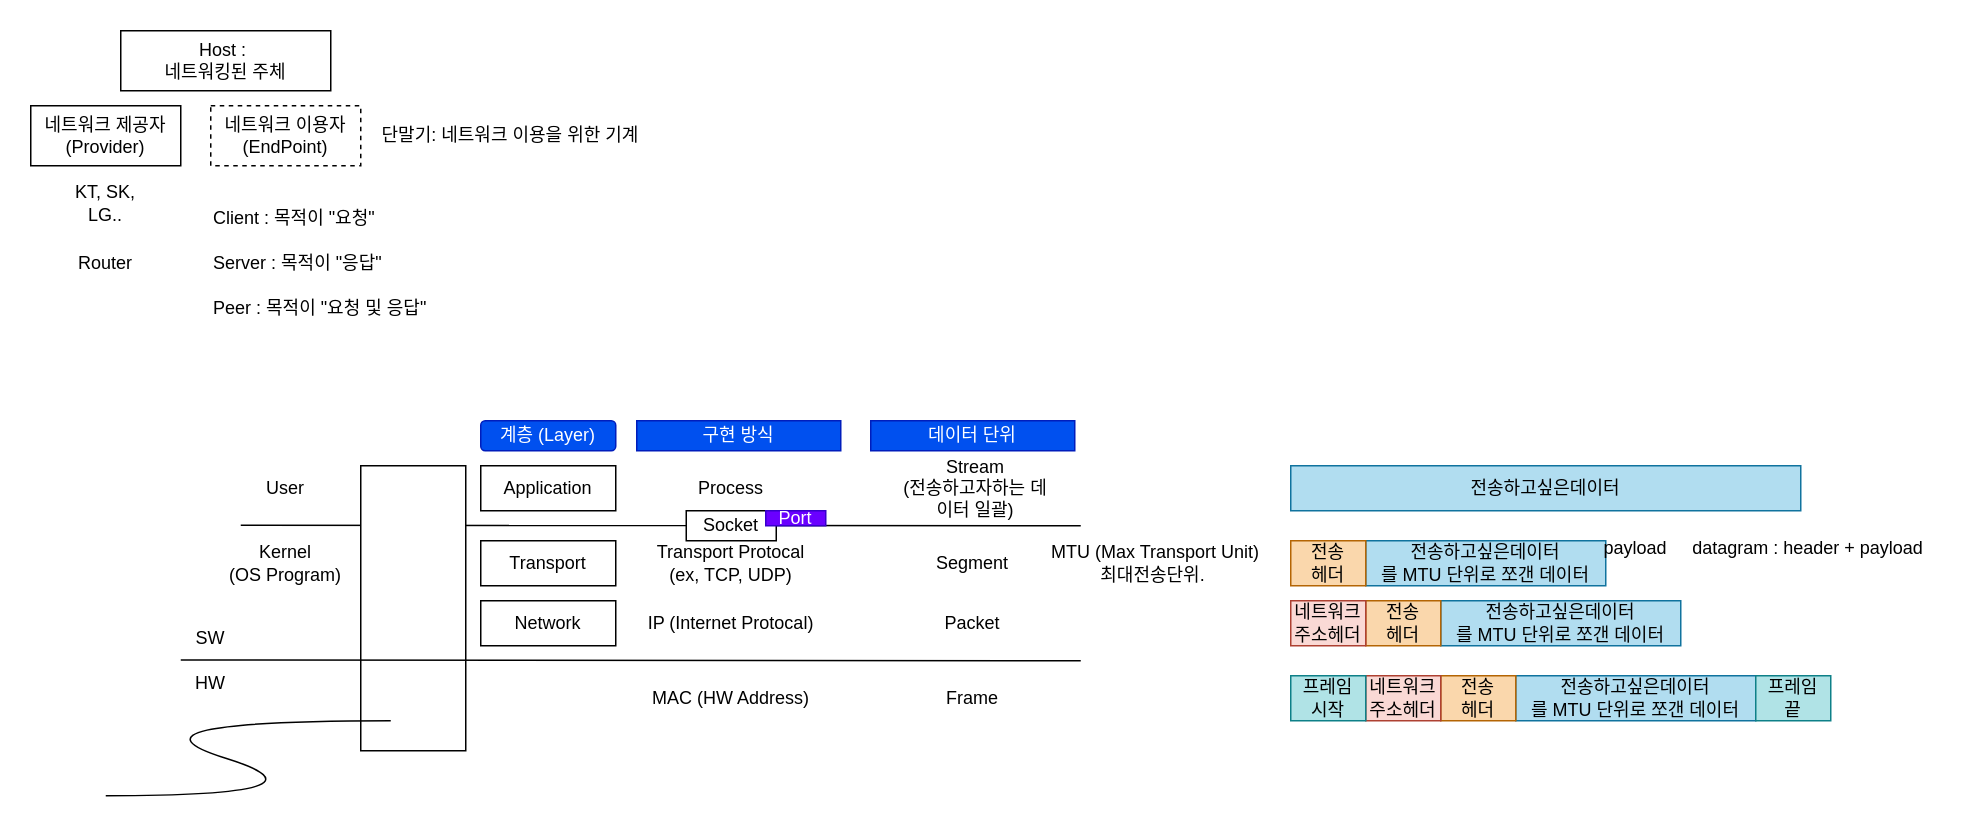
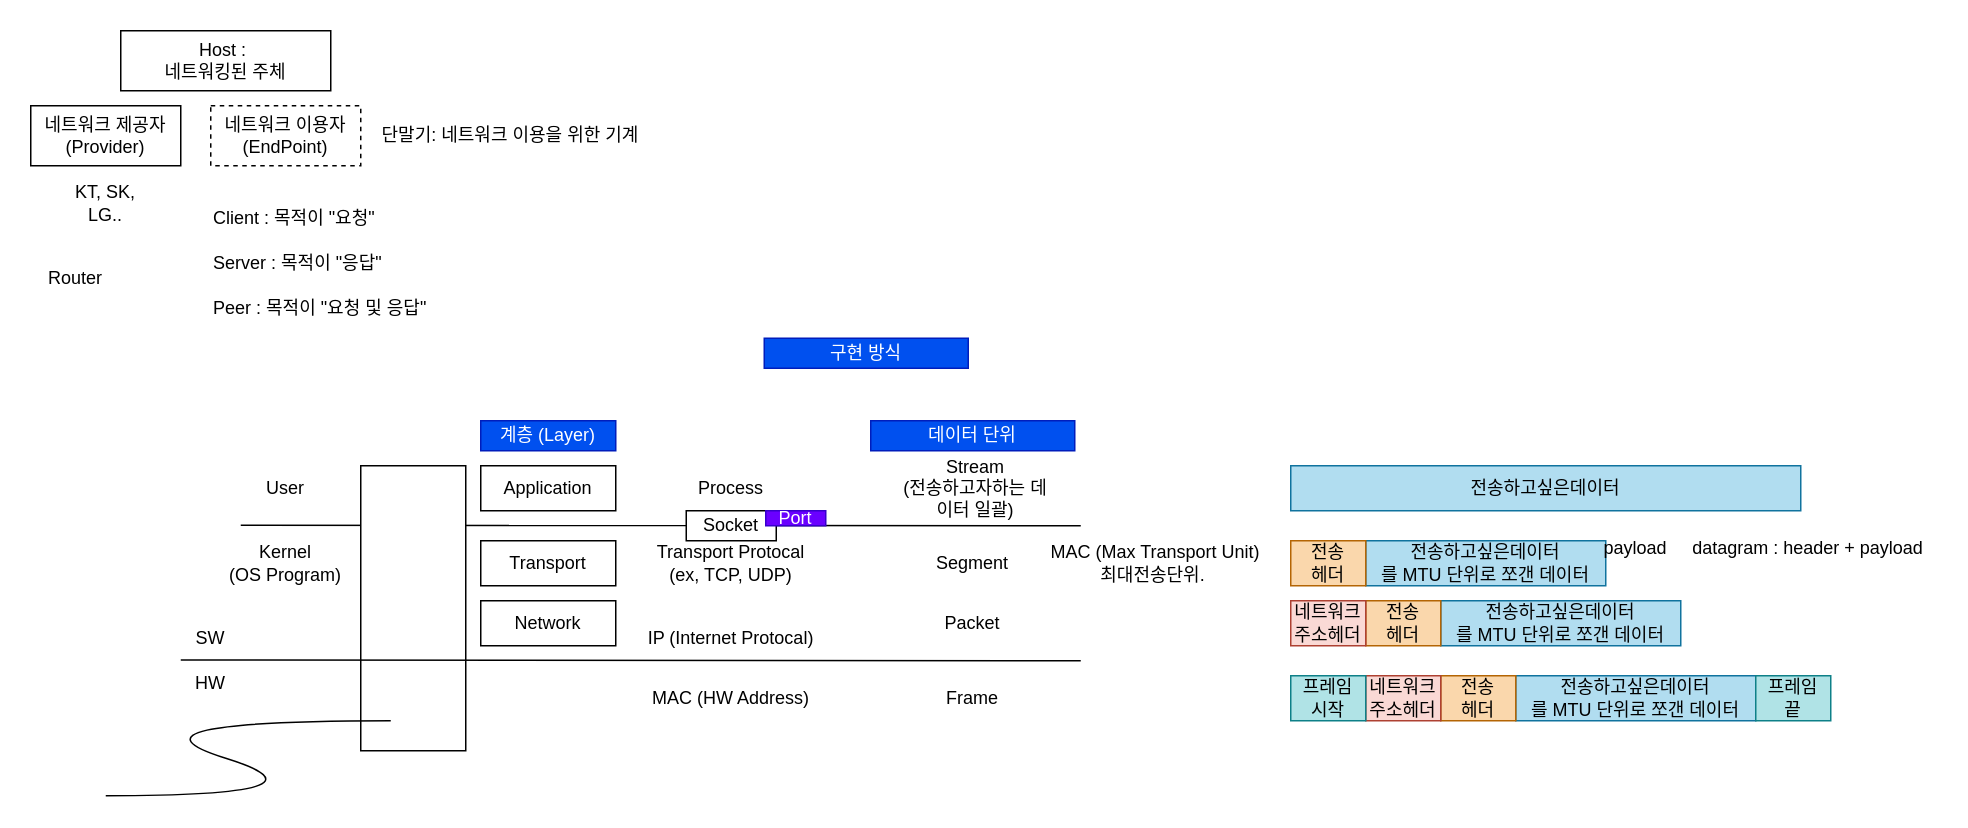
(106, 263) -> (76, 278)
(548, 436) -> (548, 436)
(739, 436) -> (866, 353)
(1156, 563) -> (1156, 563)
(731, 623) -> (731, 638)
